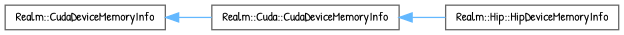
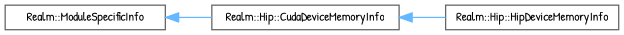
(85, 17) -> (85, 17)
(305, 17) -> (305, 17)
